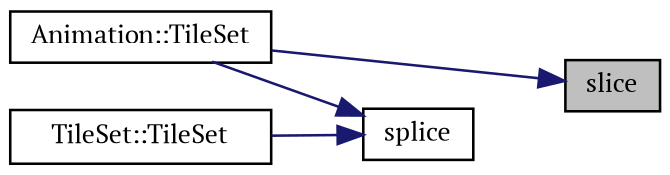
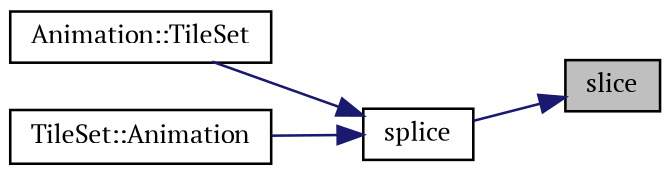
(405, 64) -> (507, 112)
(141, 137) -> (141, 137)
